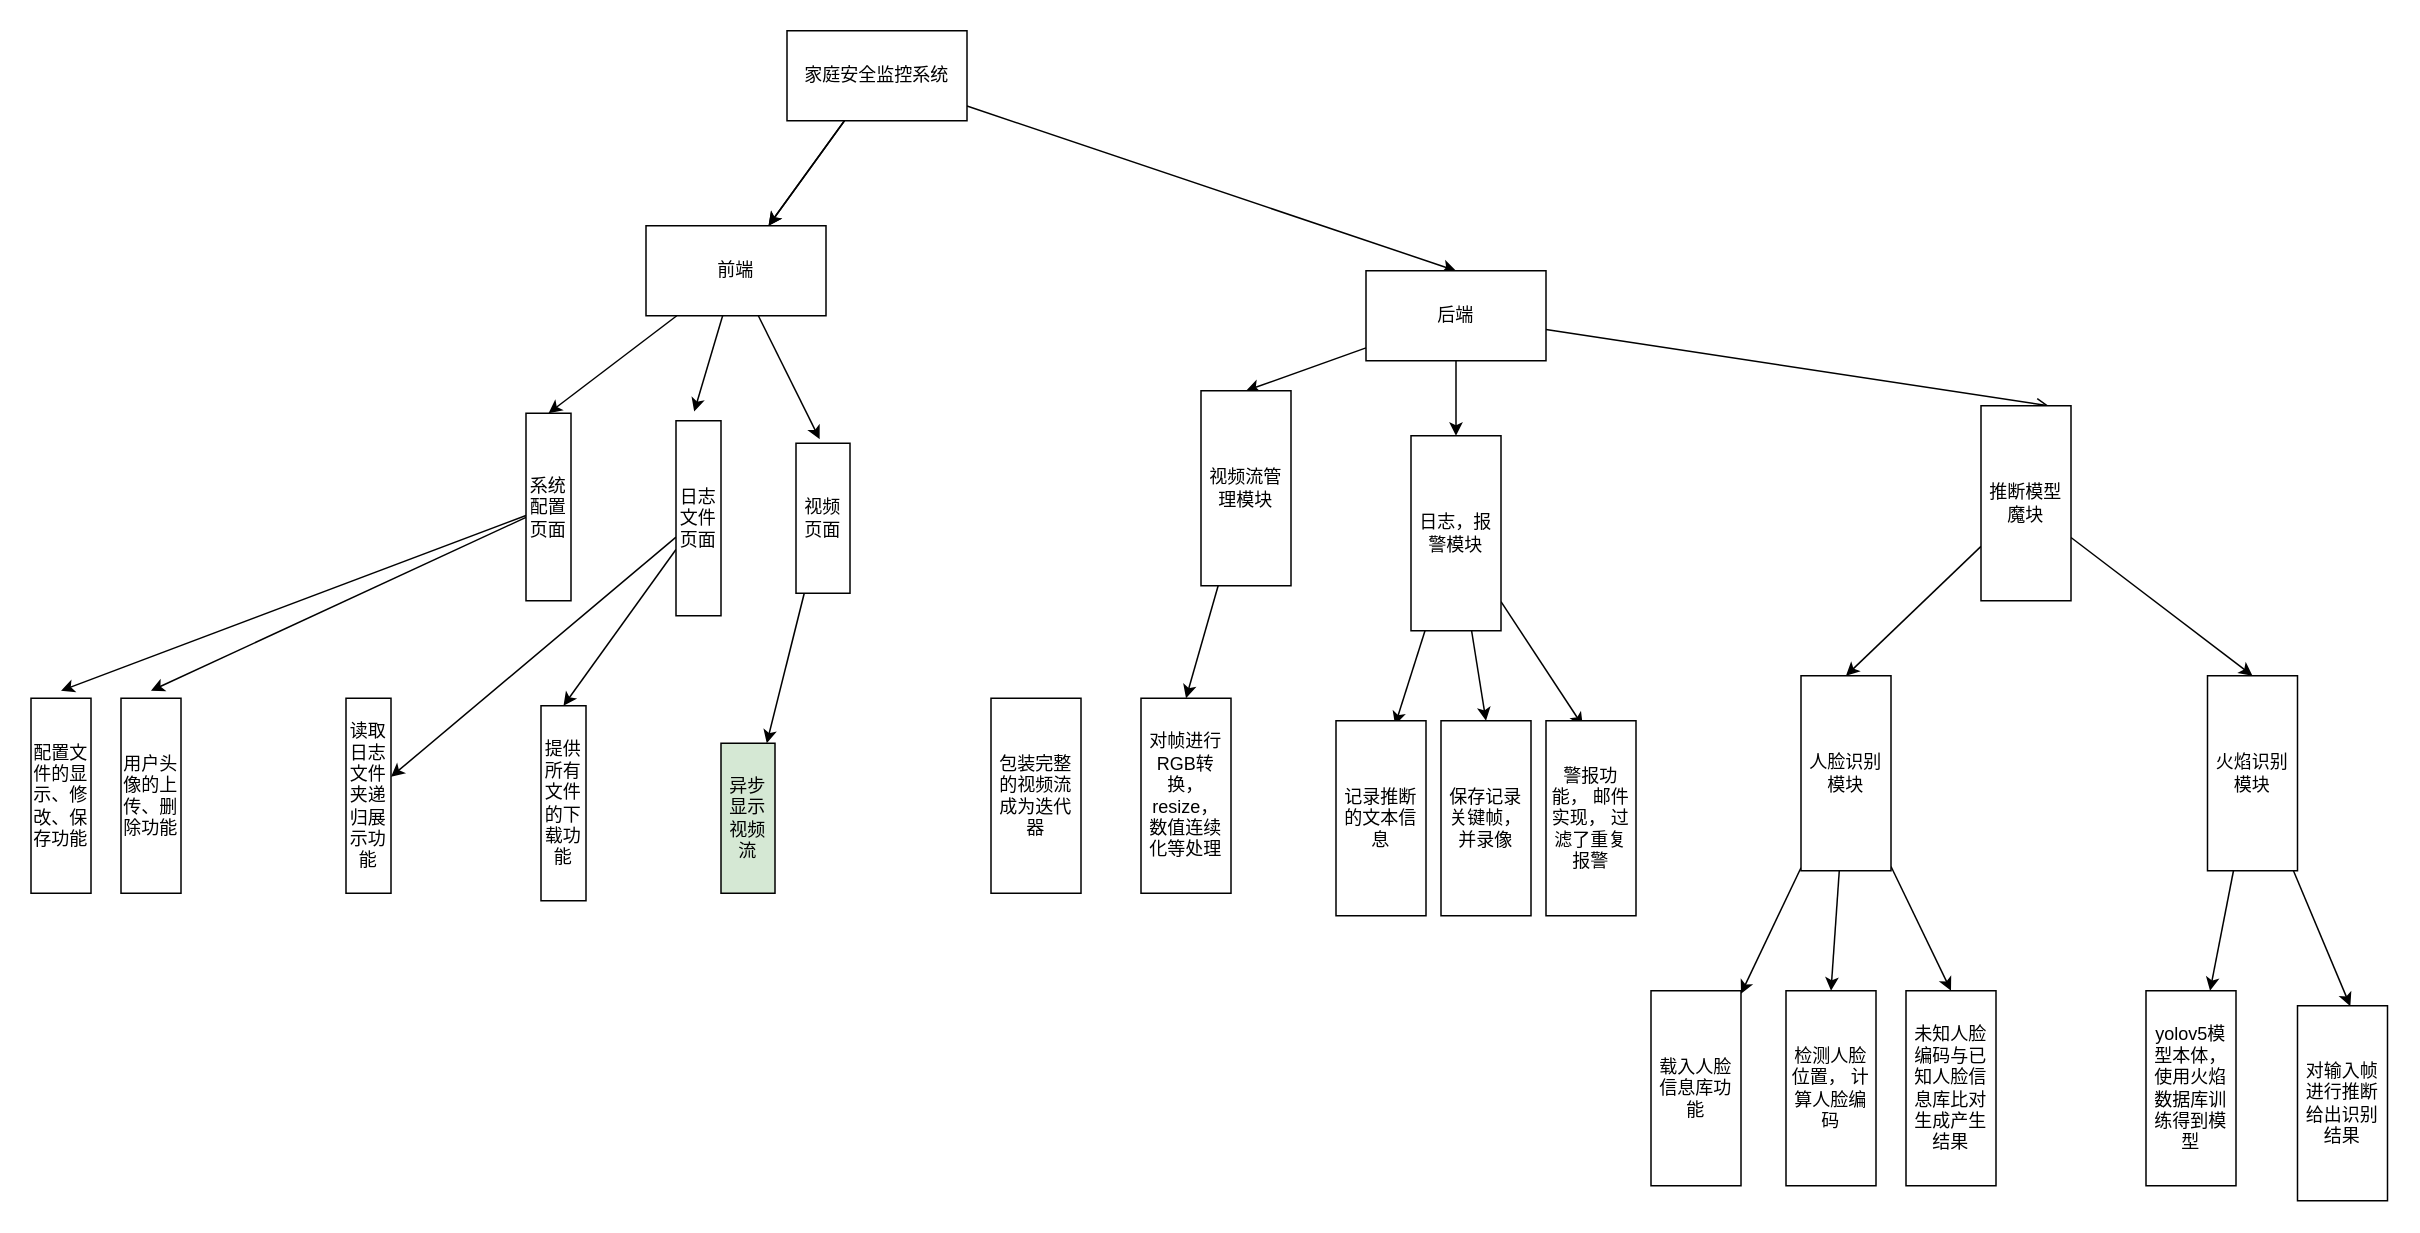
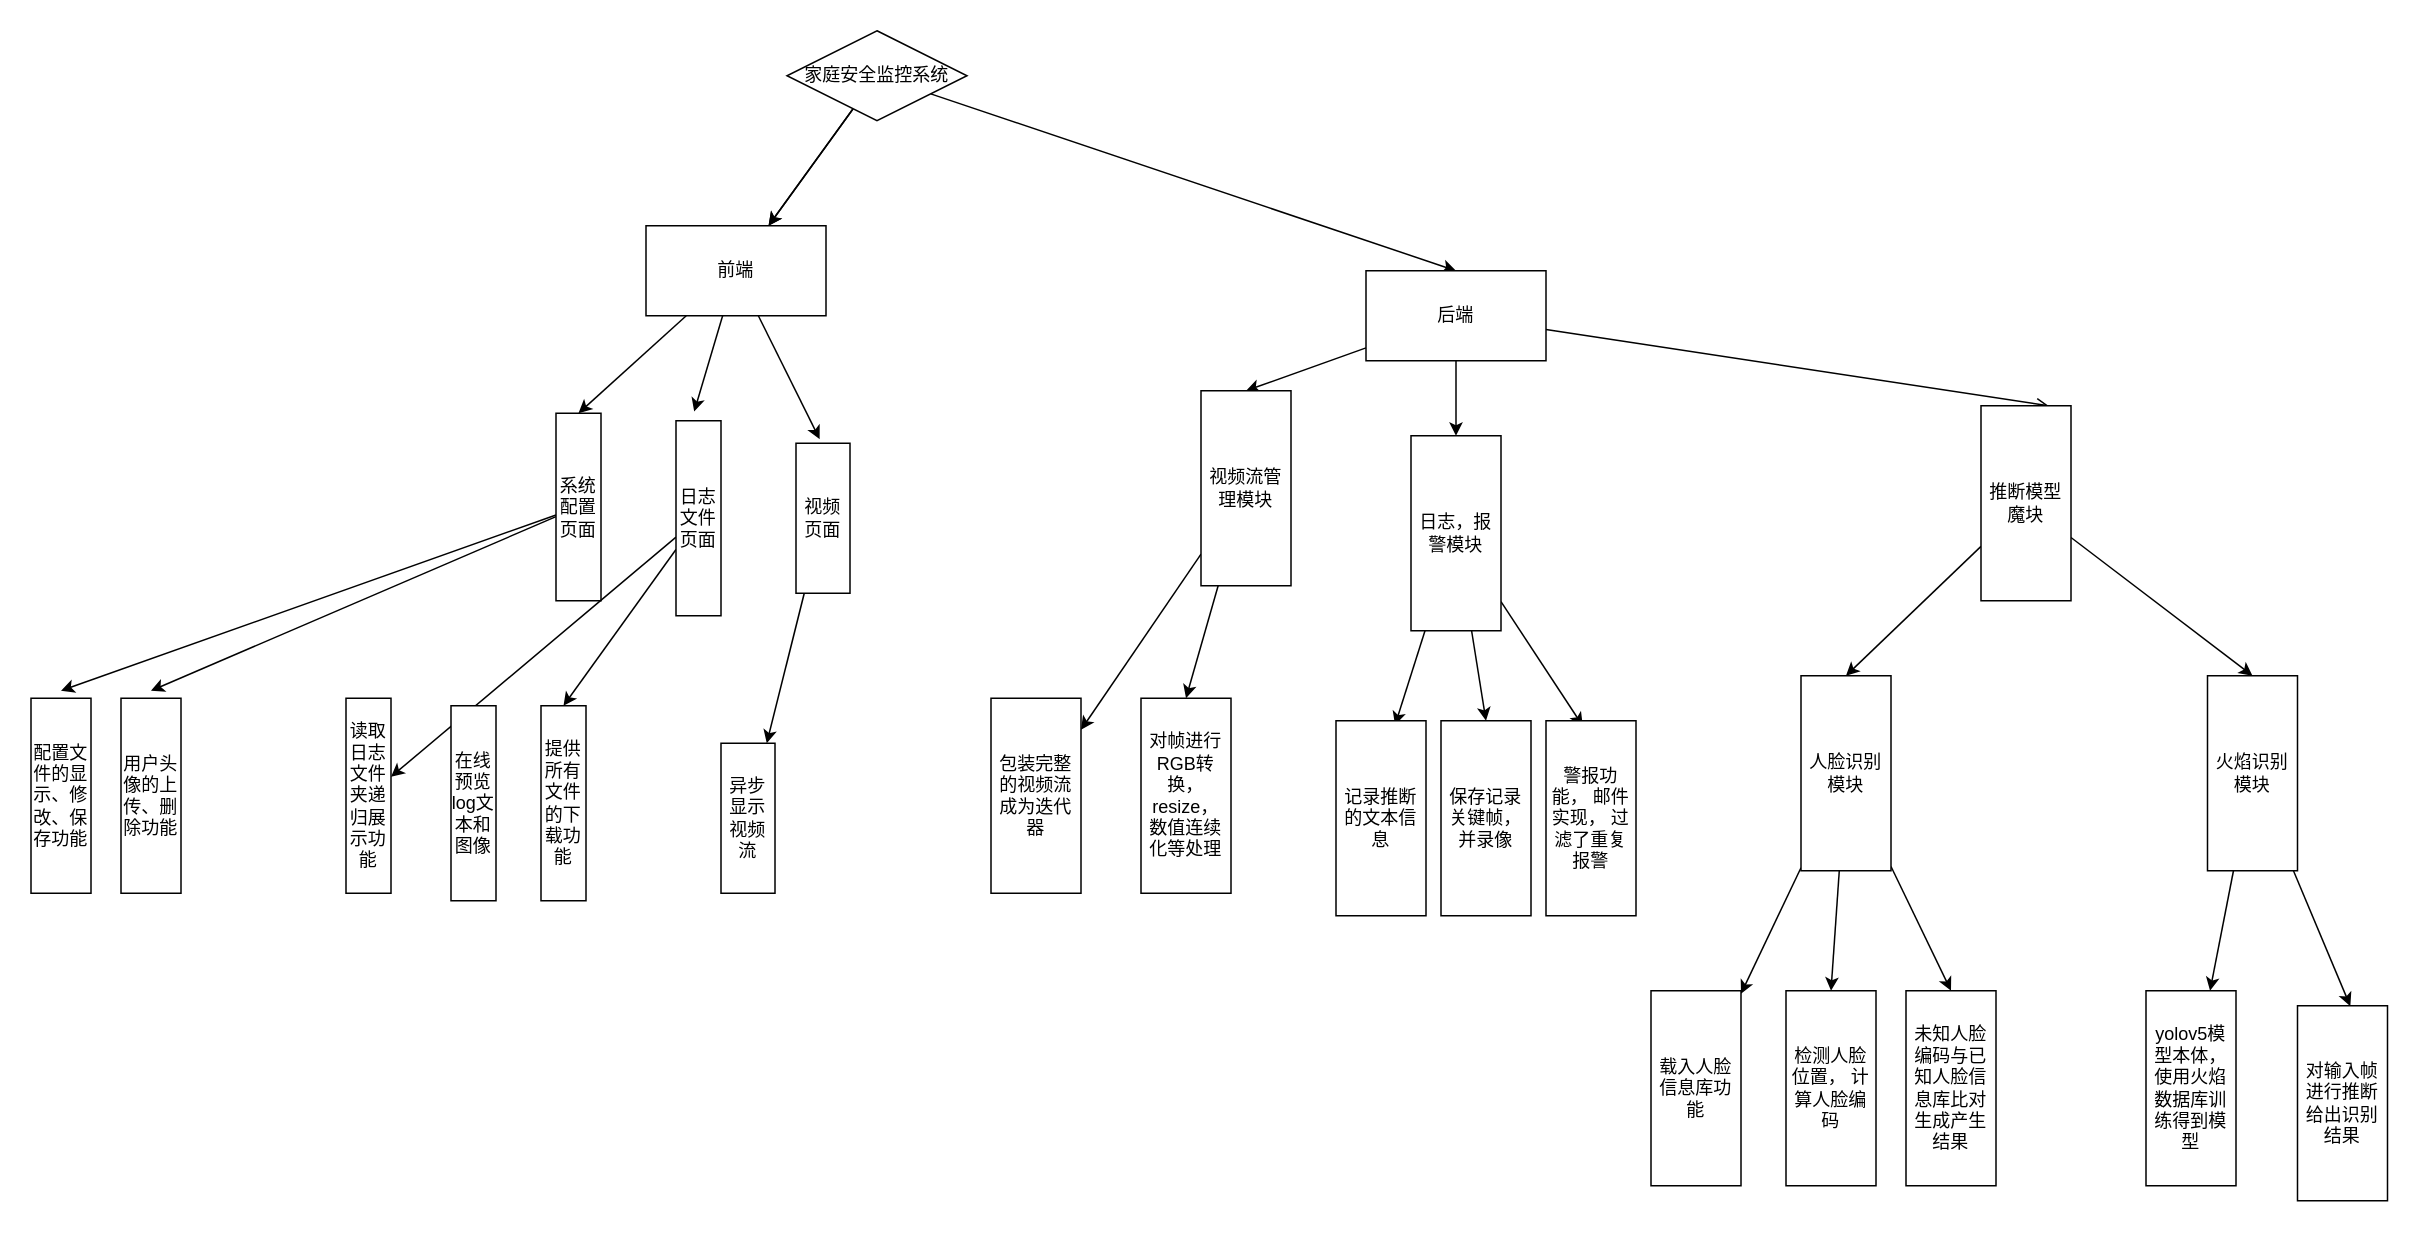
(877, 76) -> (877, 76)
(548, 507) -> (578, 507)
none -> (1144, 638)
none -> (473, 803)
(748, 818) -> (748, 818)
